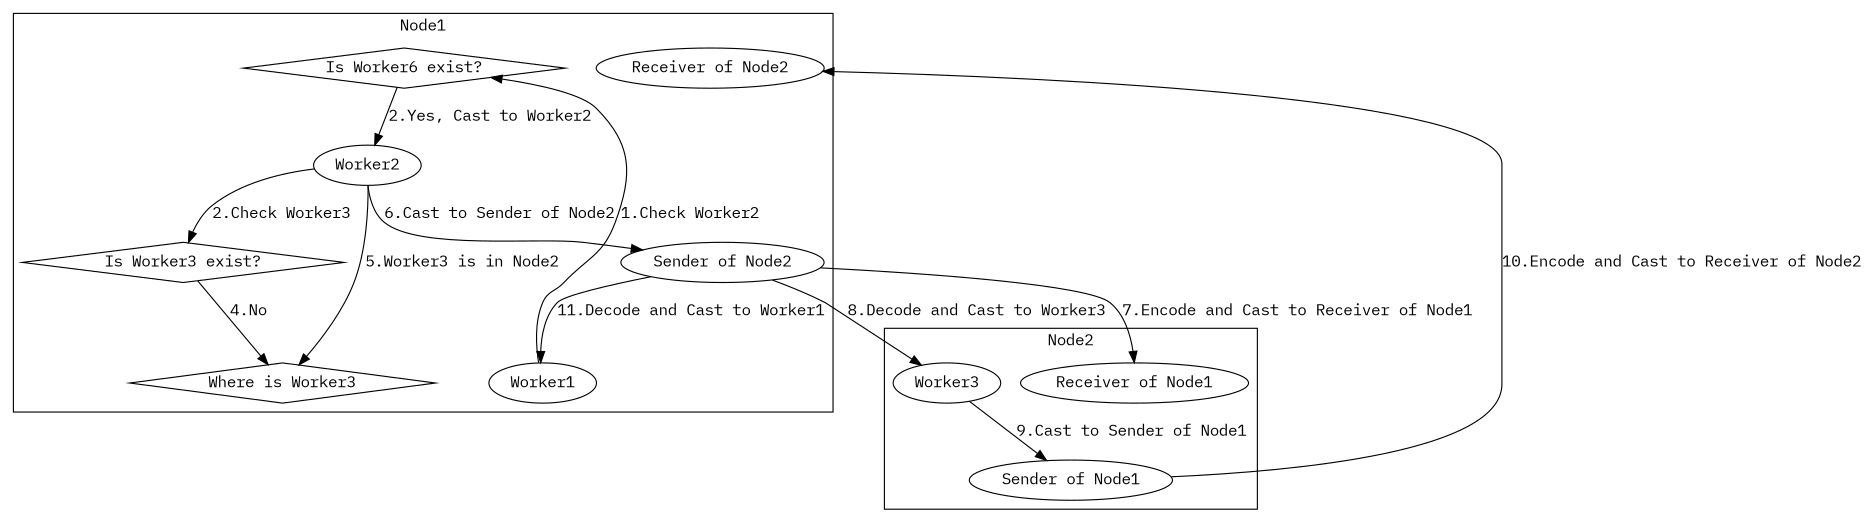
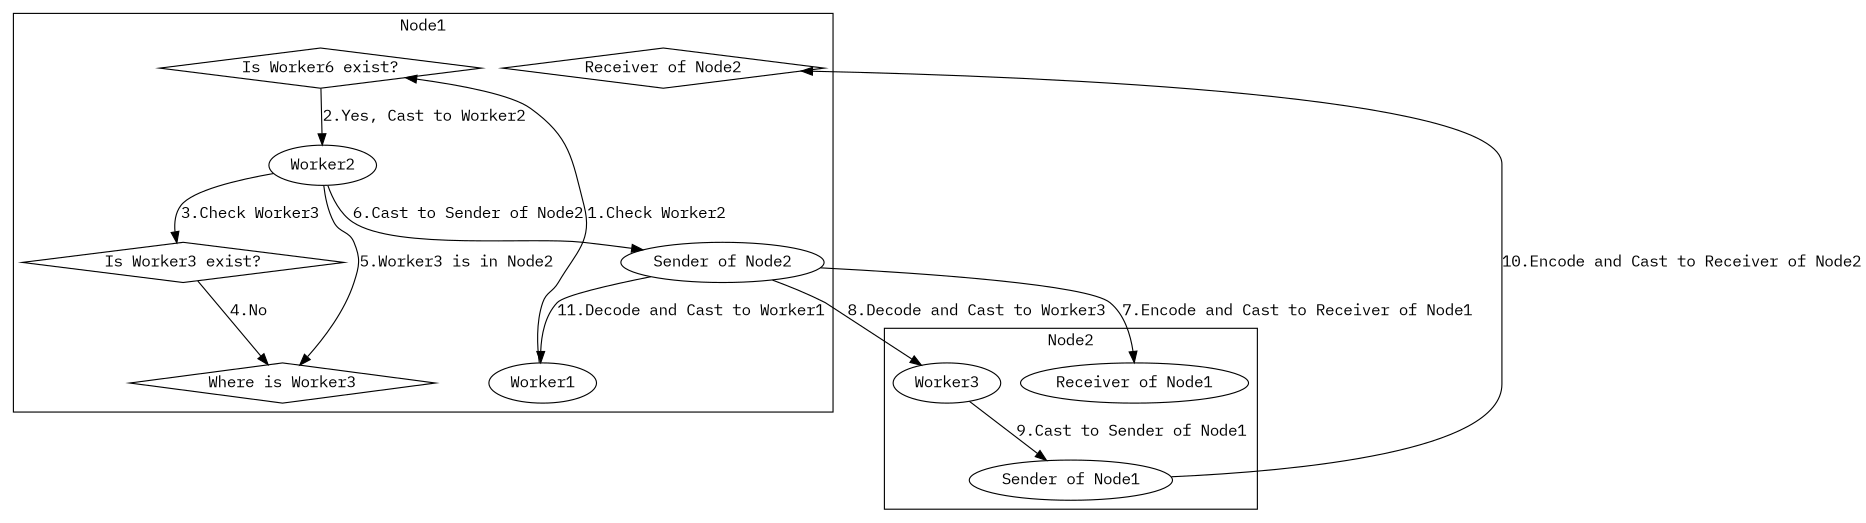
(710, 68) -> (663, 68)
(281, 214) -> (250, 214)
